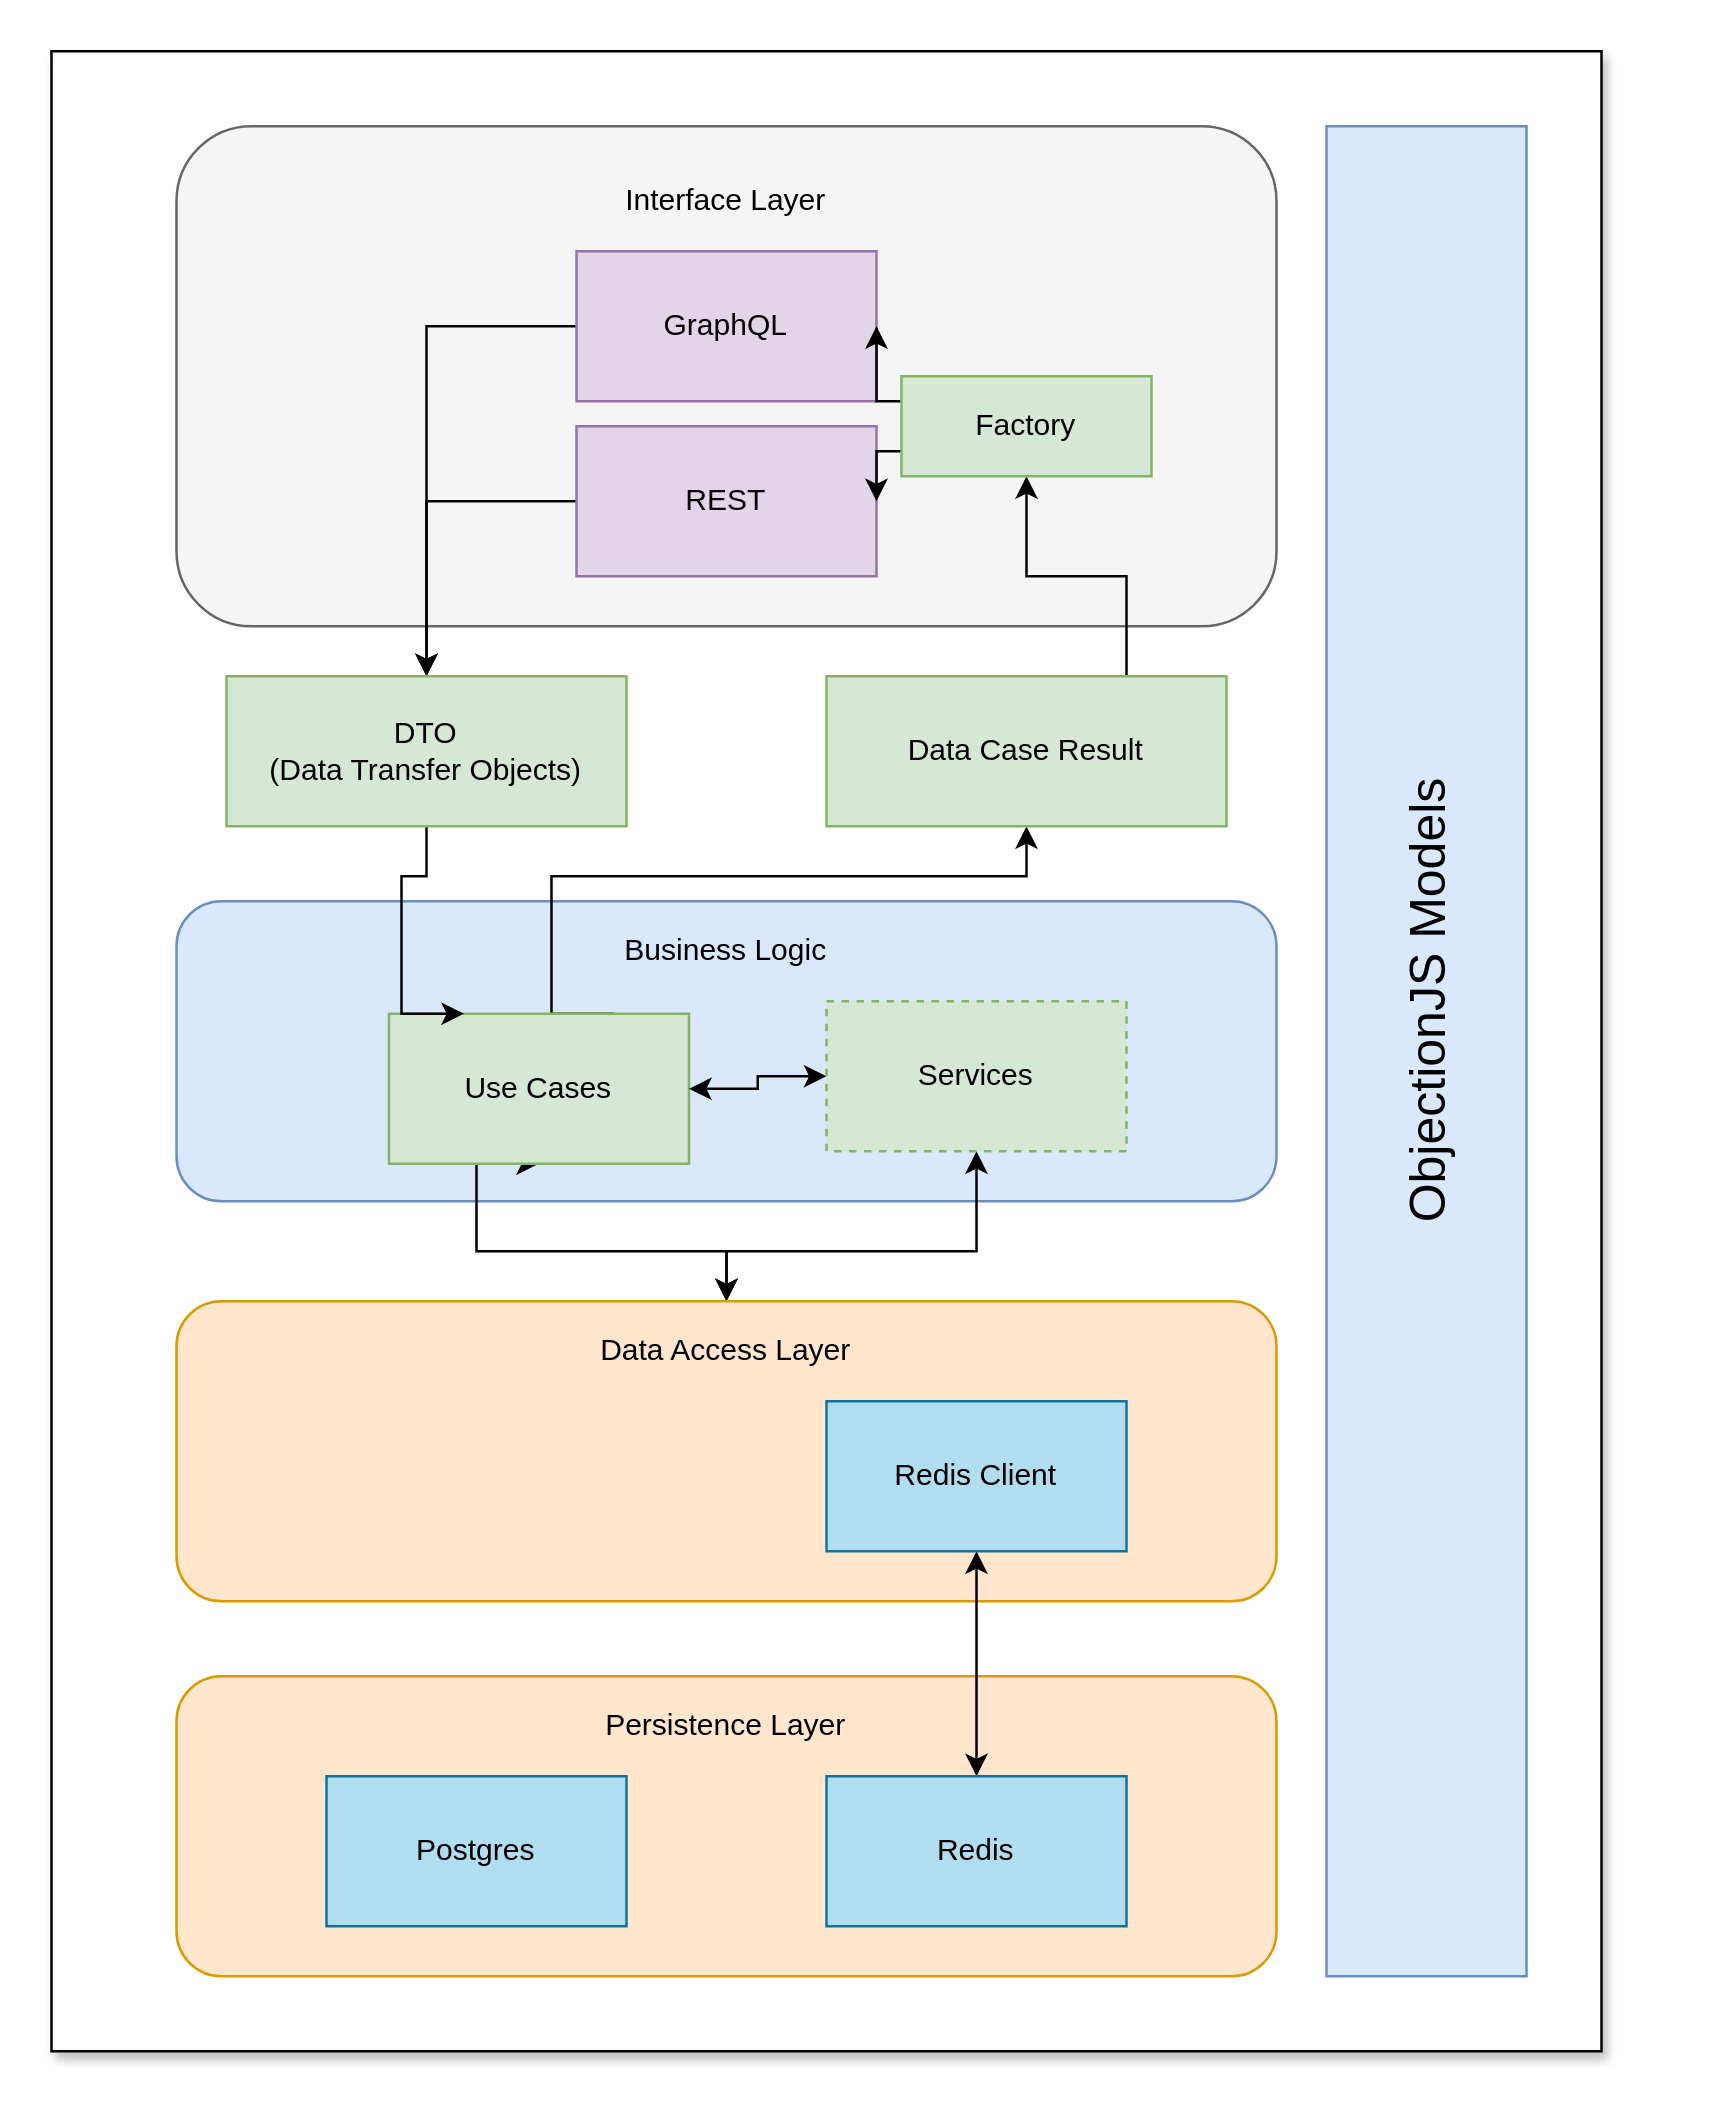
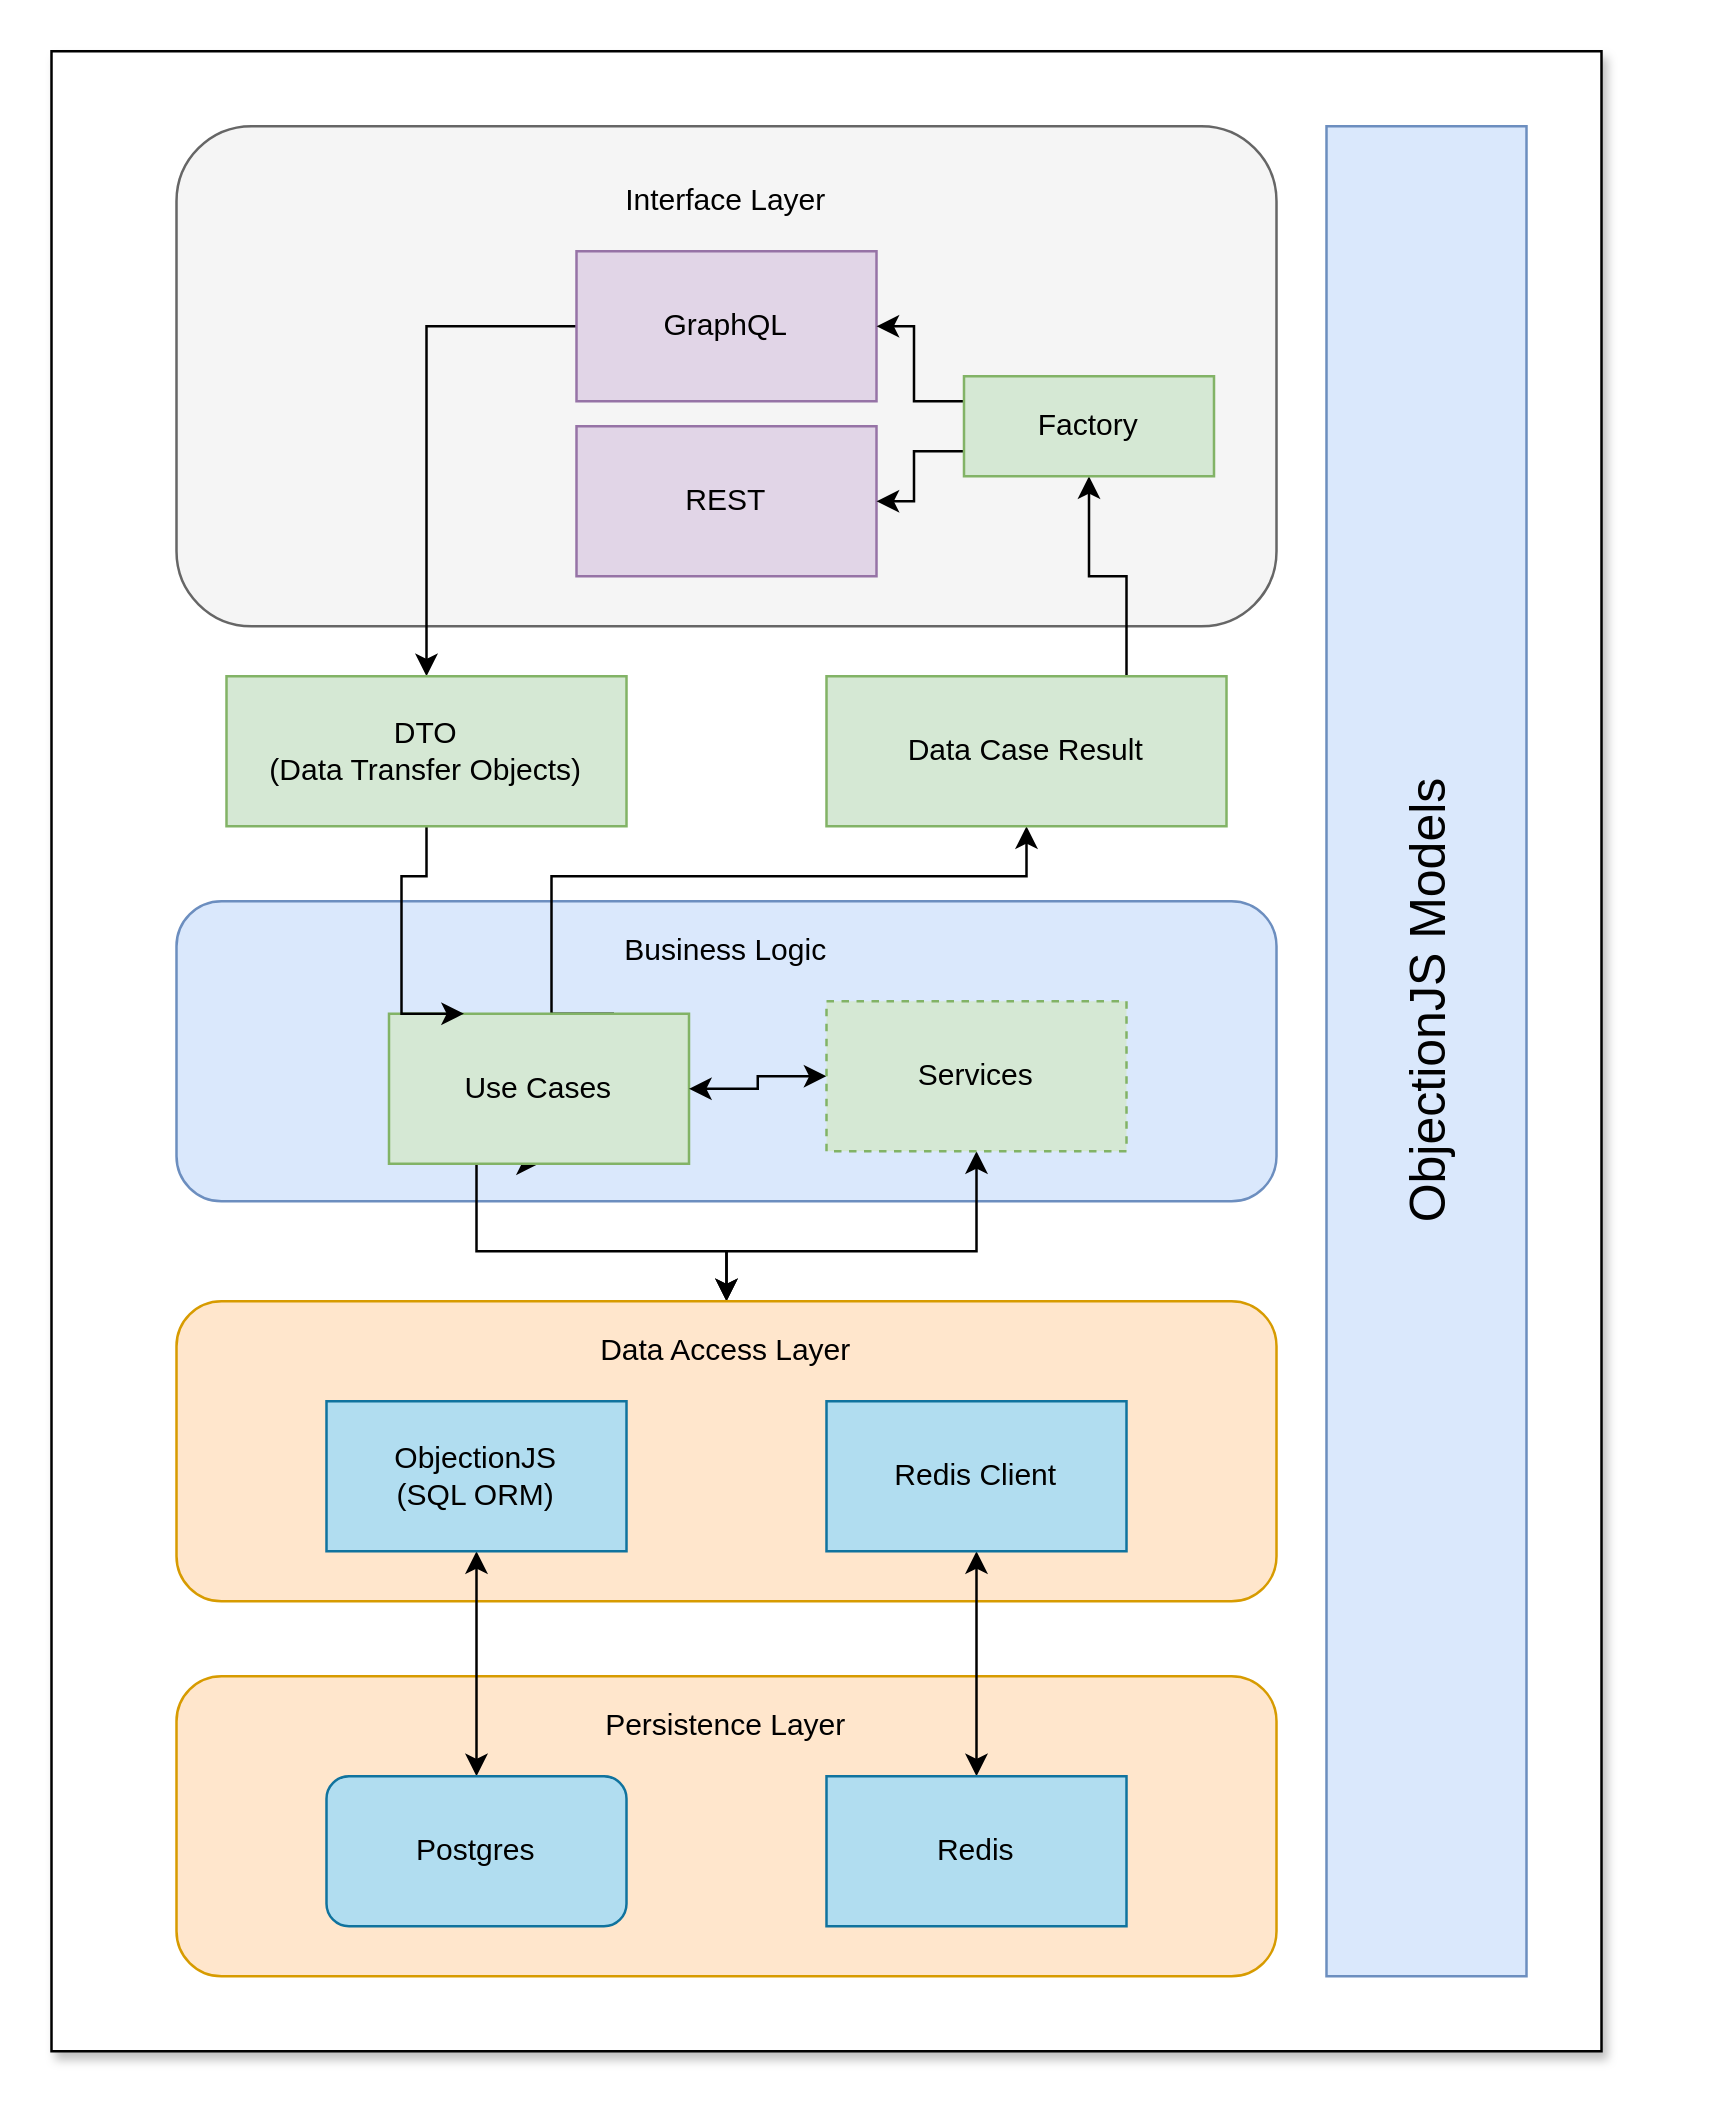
(1026, 426) -> (1089, 426)
(504, 501) -> none
none -> (476, 1476)
none -> (476, 1663)
(476, 1851) -> (476, 1851)
